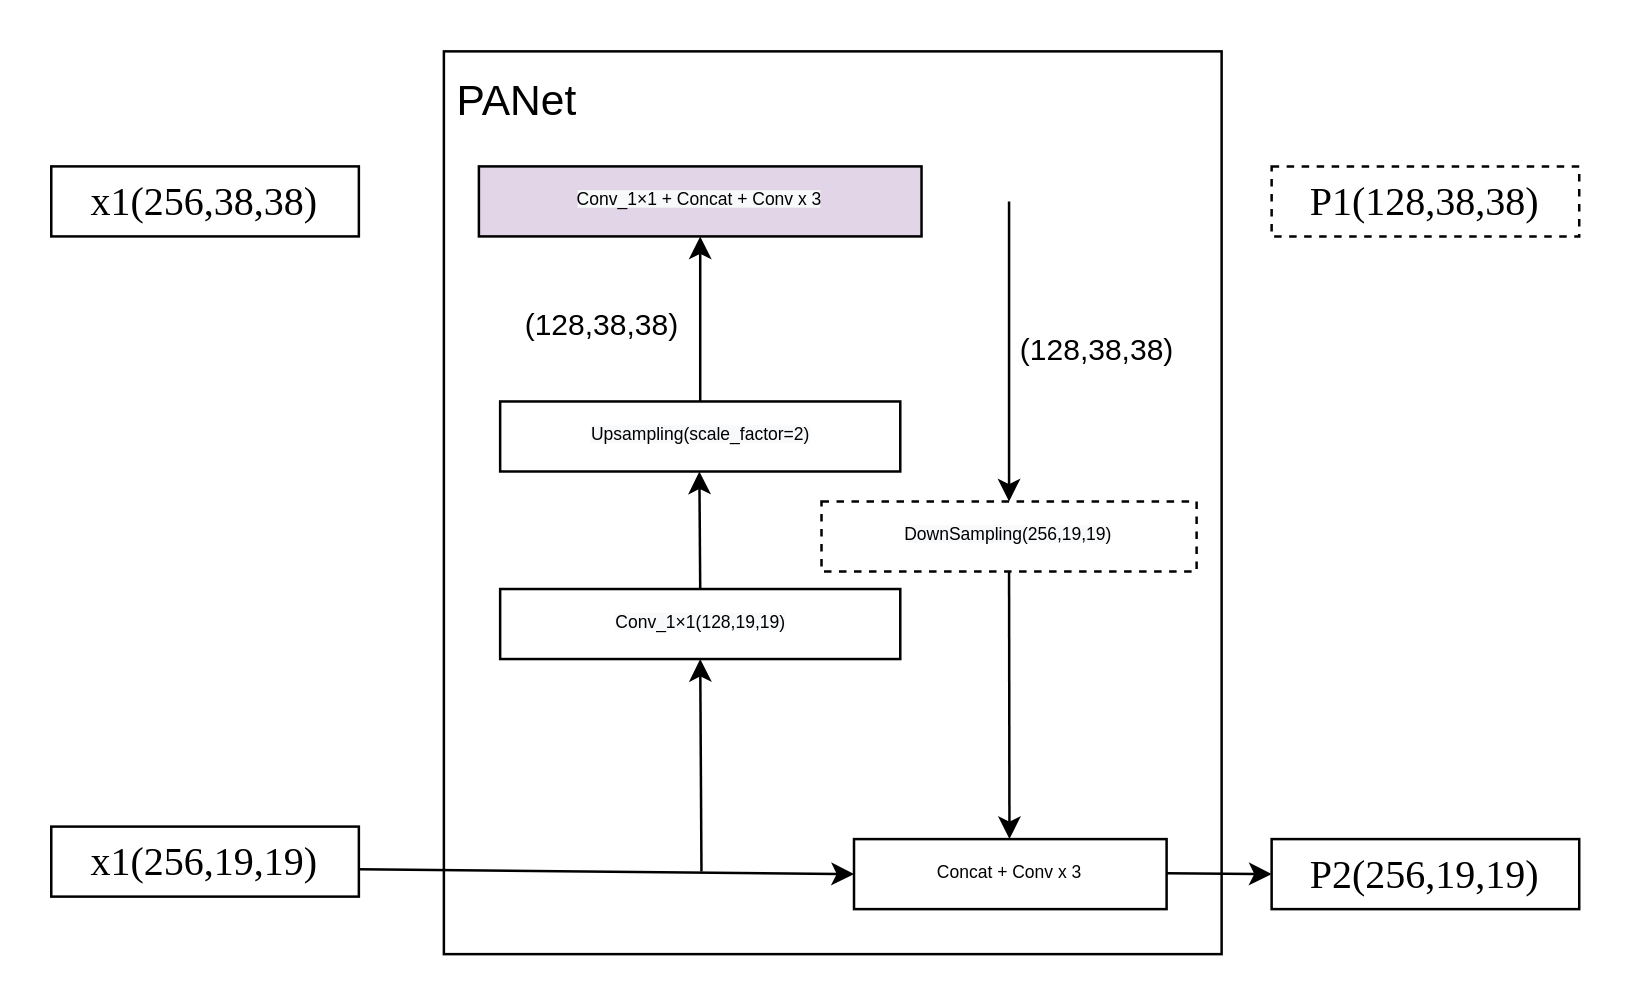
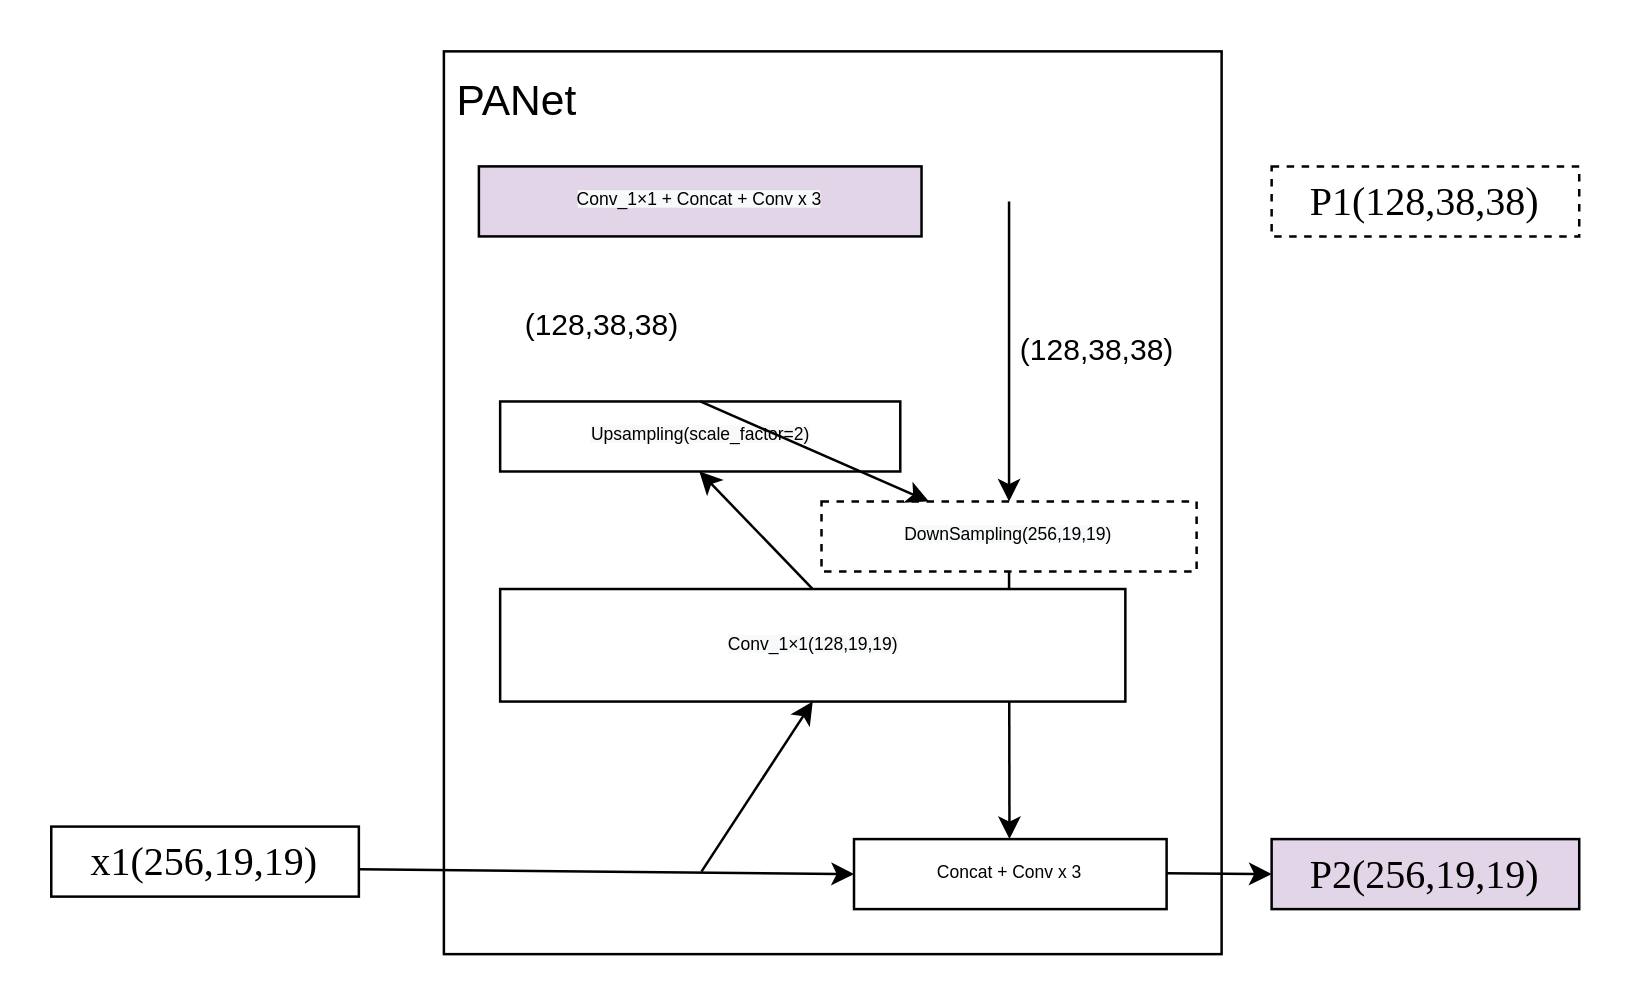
(205, 201) -> none
(700, 327) -> (807, 448)
(700, 624) -> (813, 645)
(1425, 874) -> (1425, 874)
